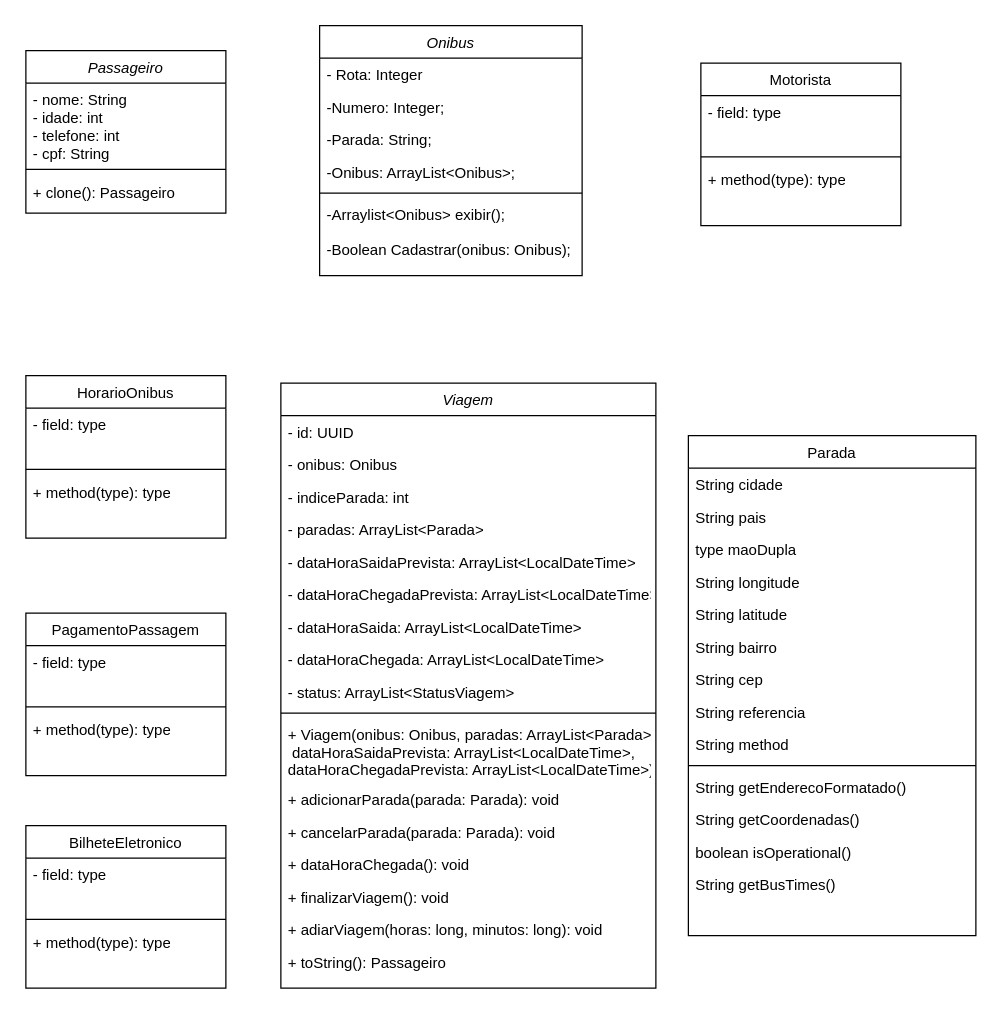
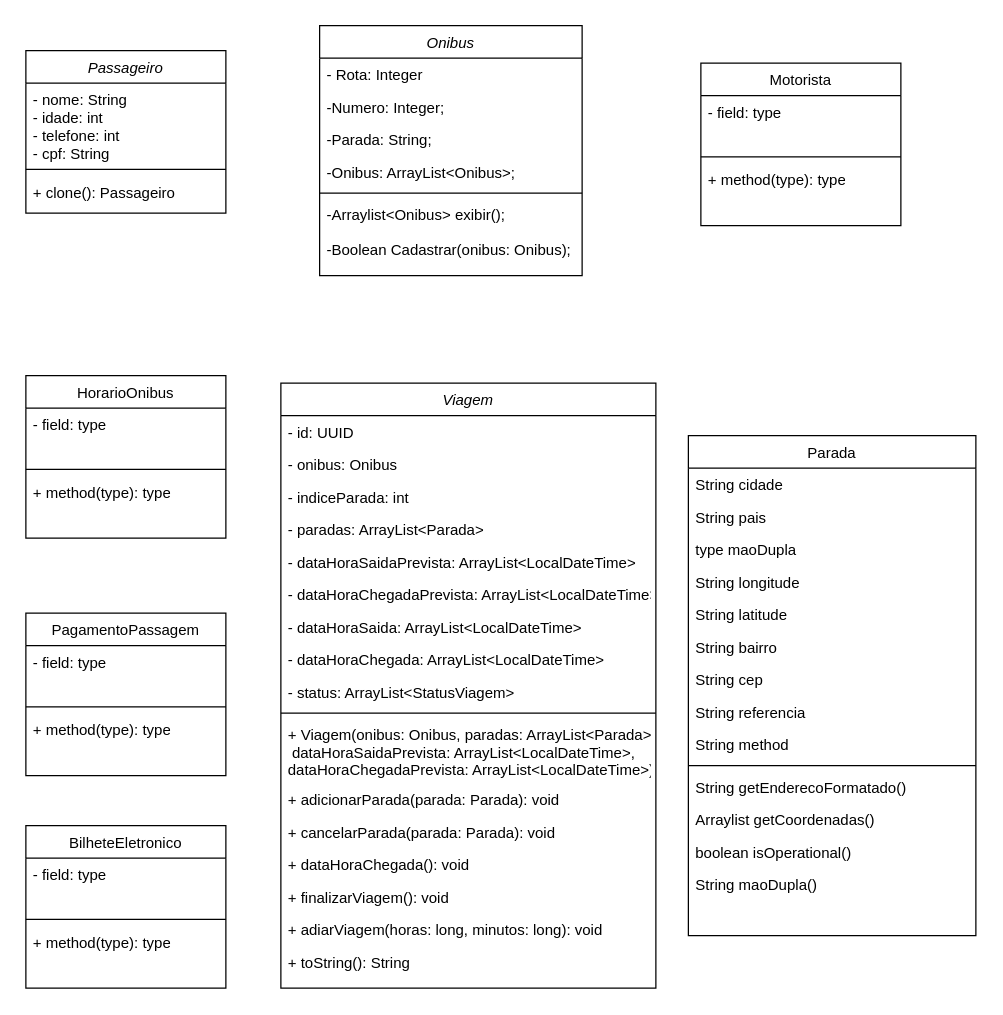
(788, 820) -> (798, 820)
(773, 885) -> (761, 885)
(379, 963) -> (362, 963)
